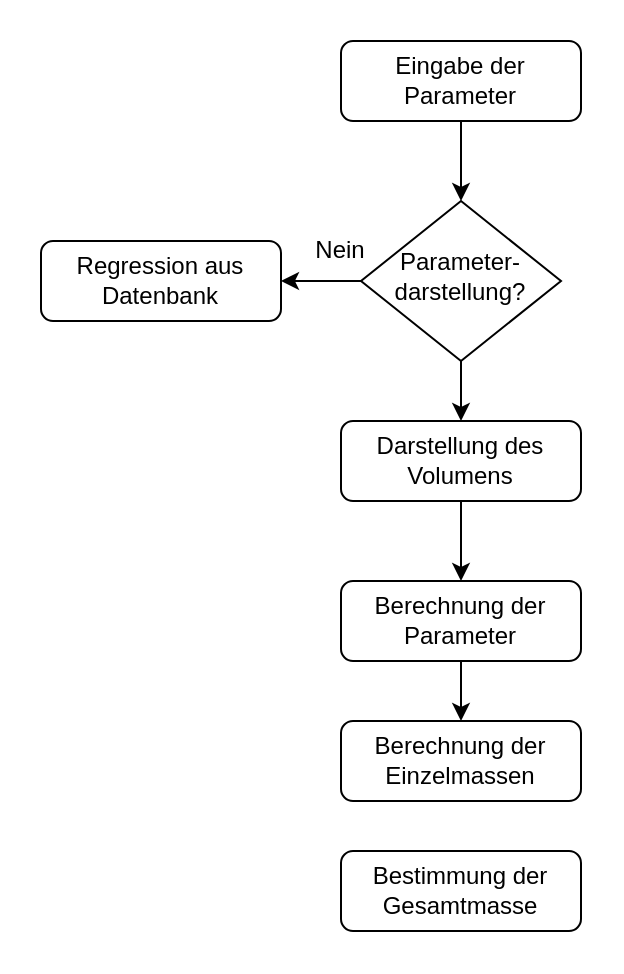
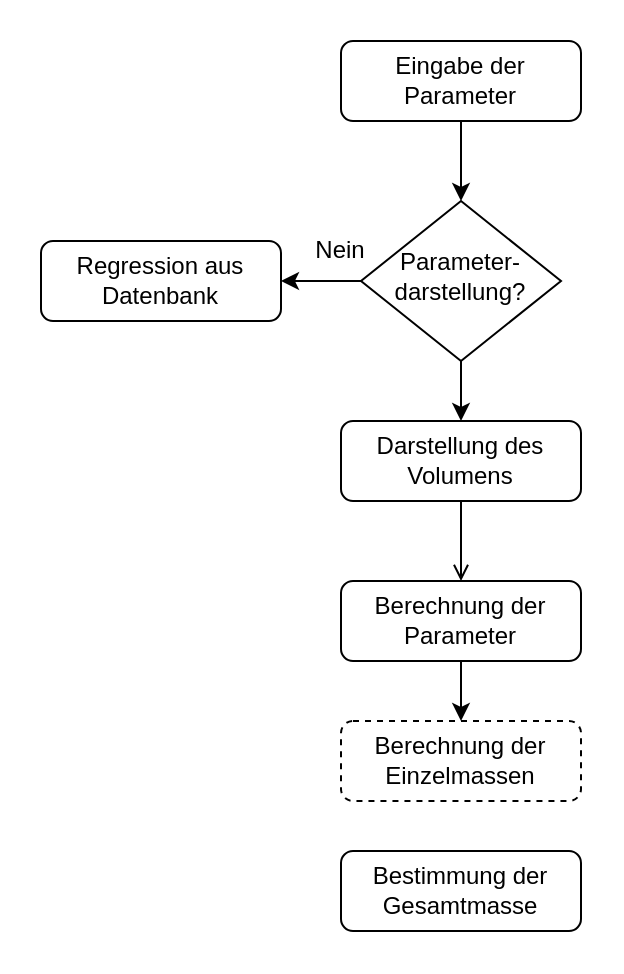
(461, 566) -> (461, 568)
(461, 761) -> (461, 761)
